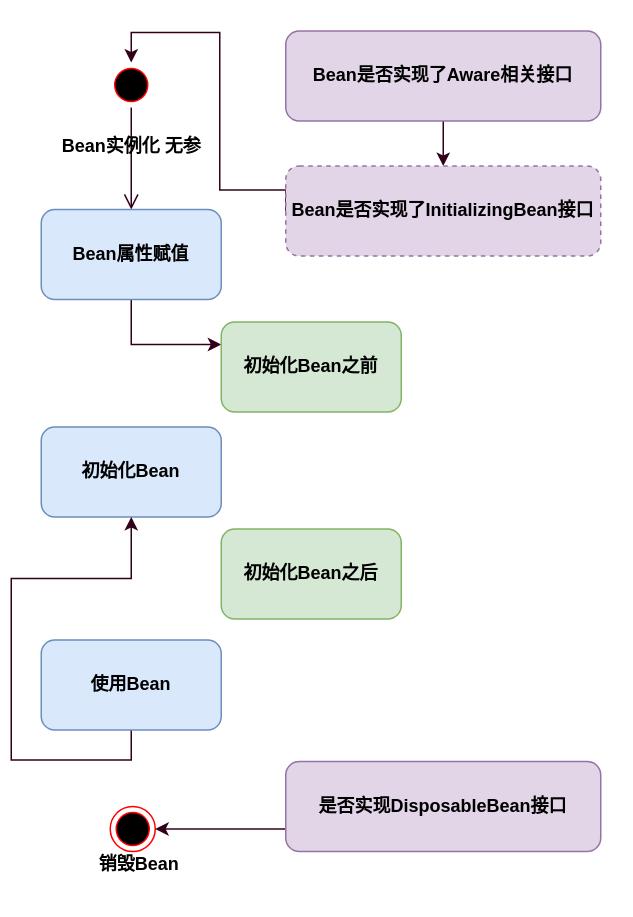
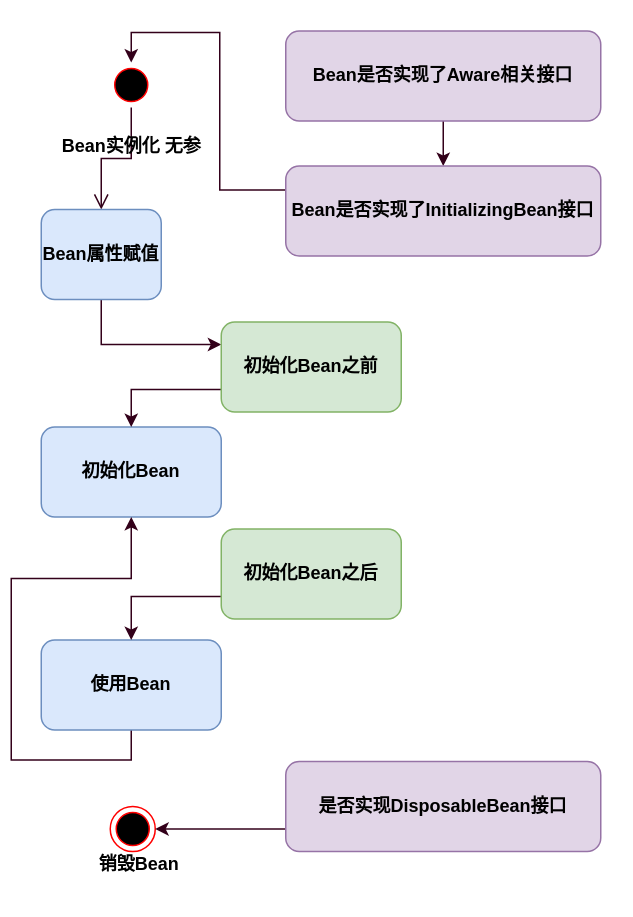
(443, 211) -> (443, 211)
(131, 254) -> (101, 254)
none -> (163, 389)
none -> (160, 596)
